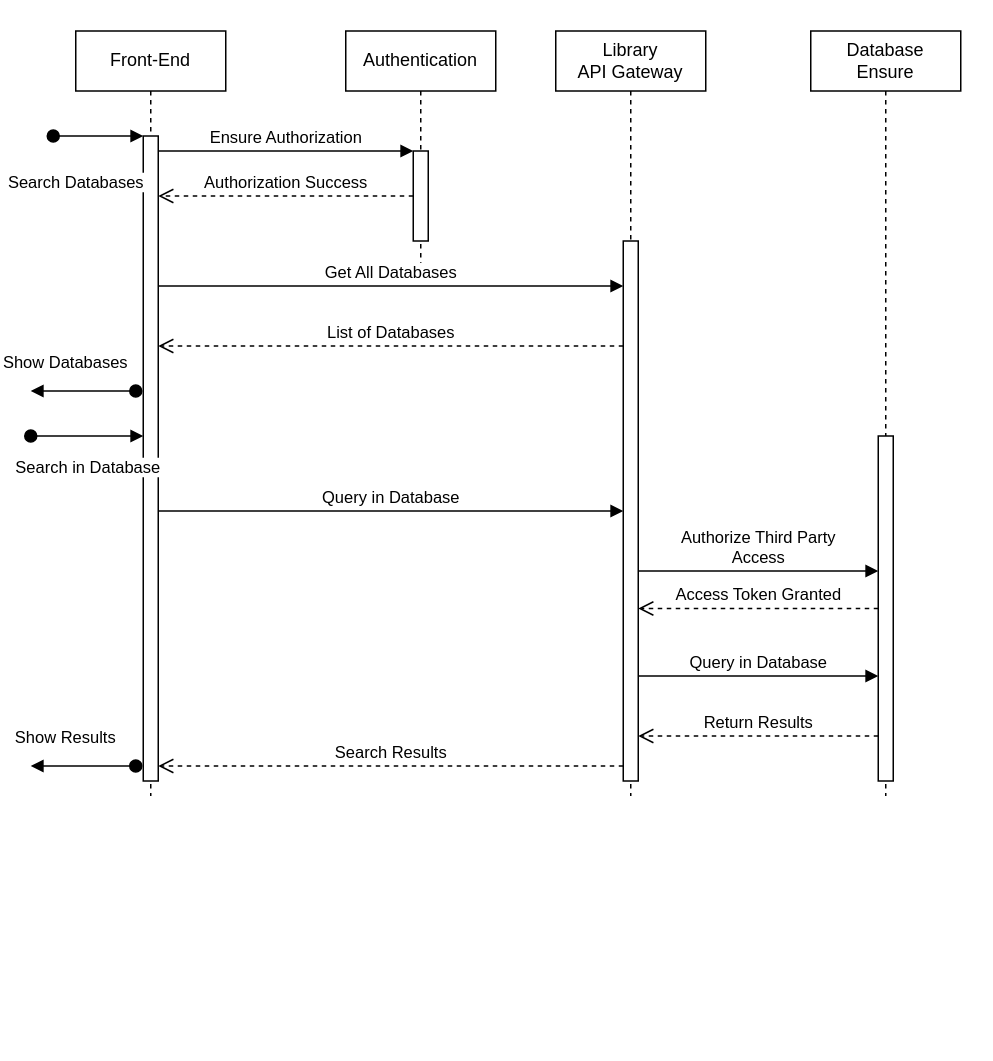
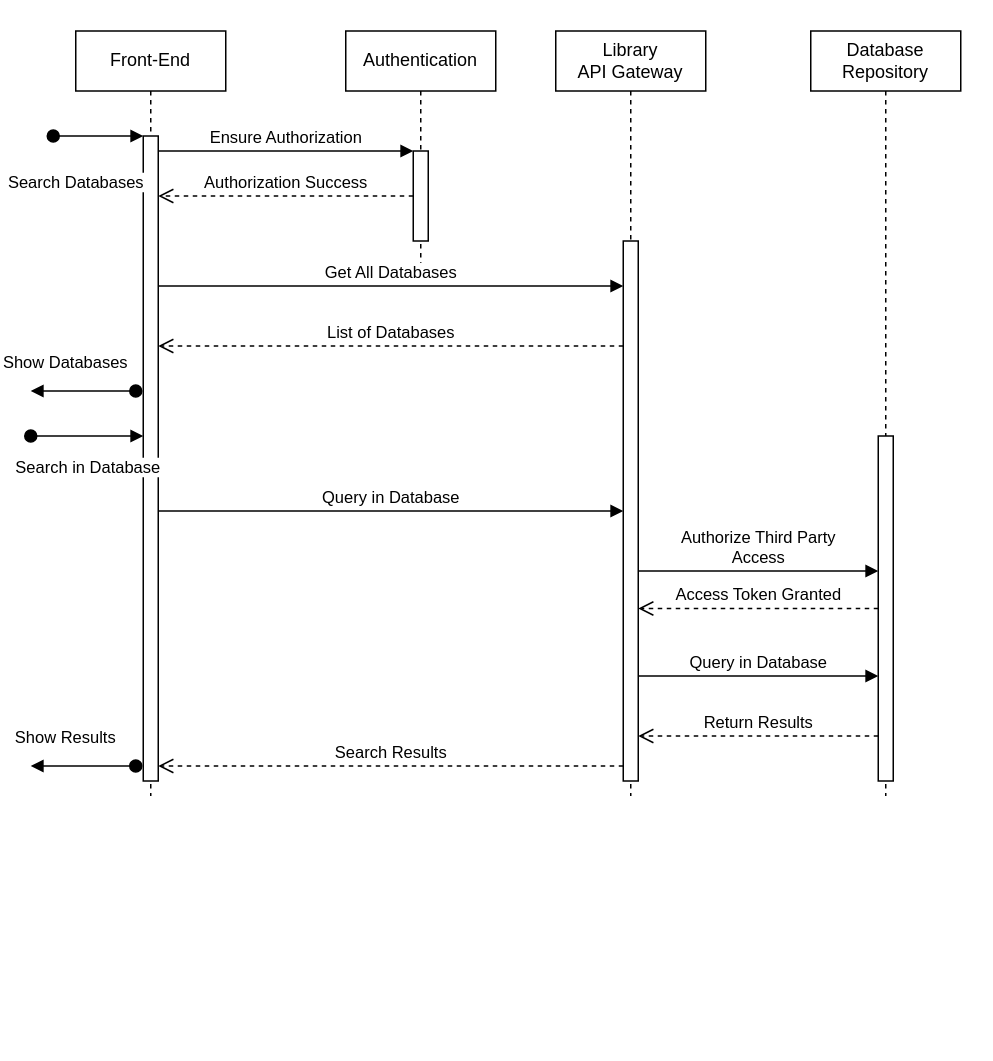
(886, 61) -> (886, 61)
